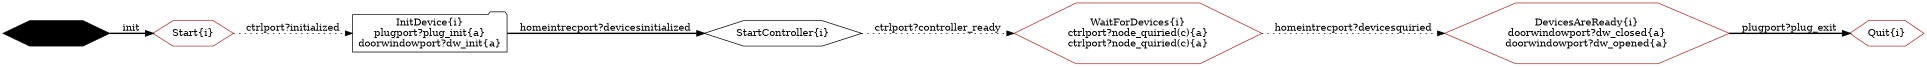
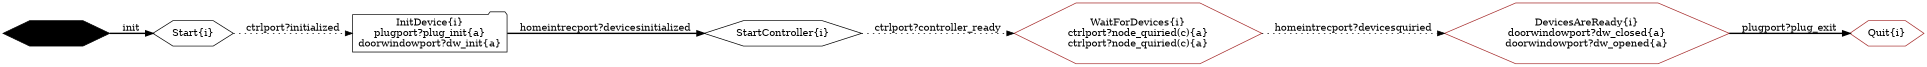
(193, 33) -> (193, 33)
